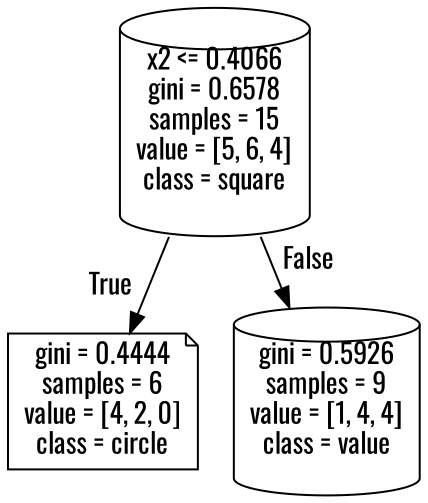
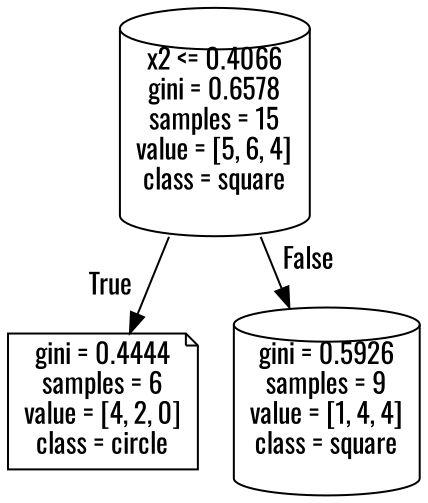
(327, 401) -> (327, 401)
